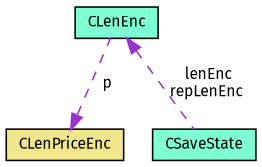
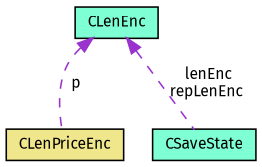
(94, 76) -> (61, 86)
